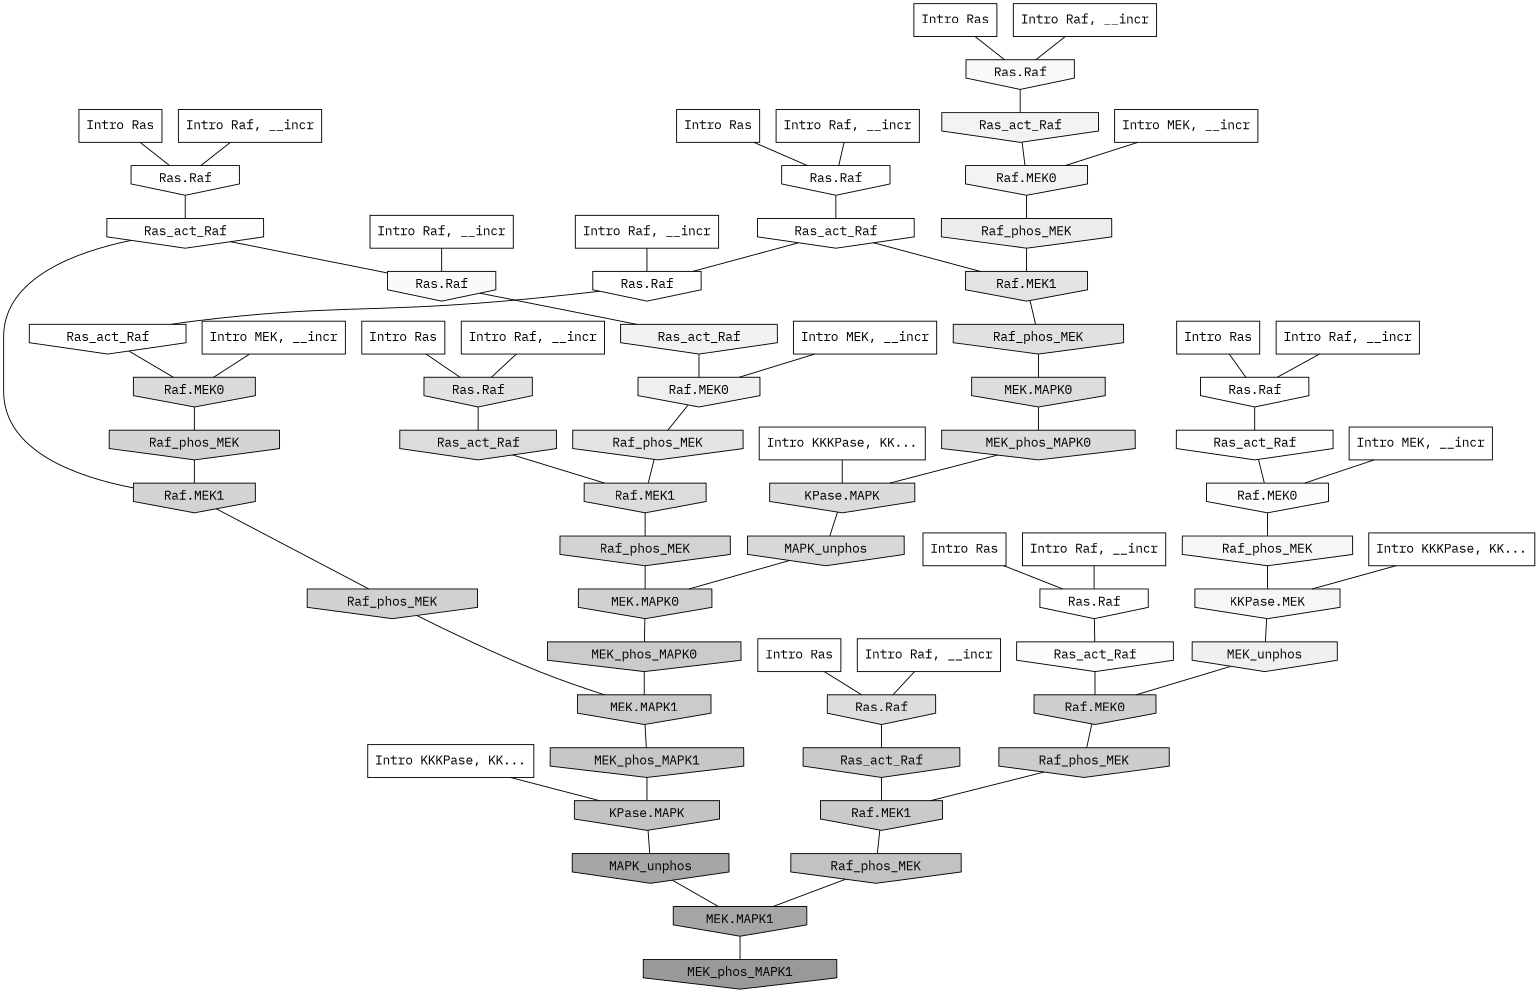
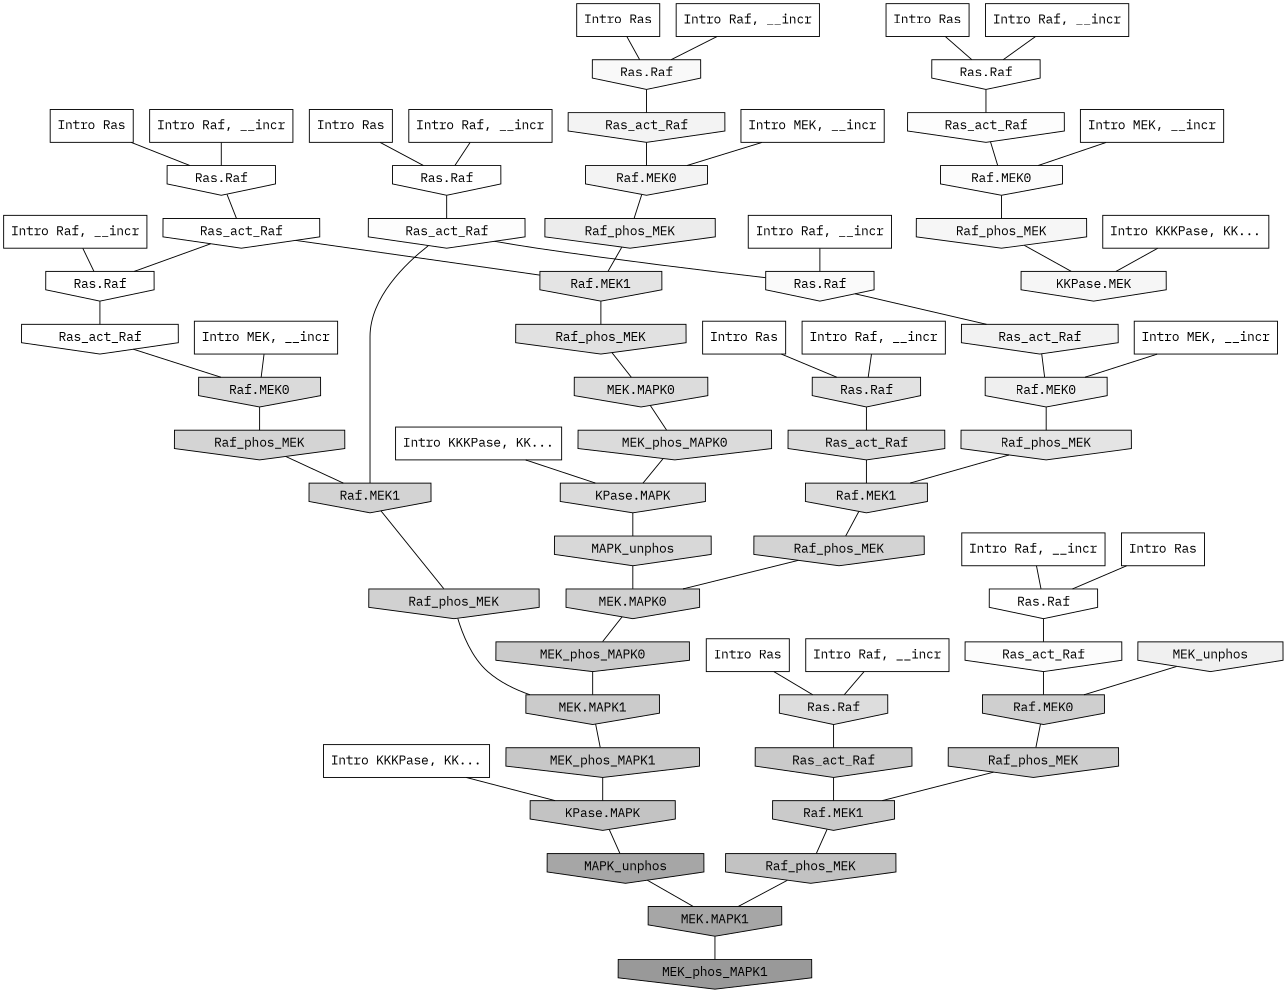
(1266, 630) -> none
